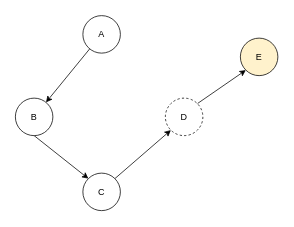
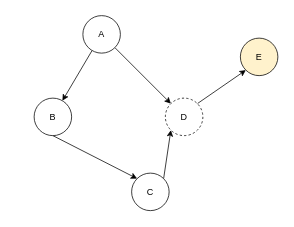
none -> (141, 74)
(34, 117) -> (53, 117)
(102, 192) -> (150, 192)
